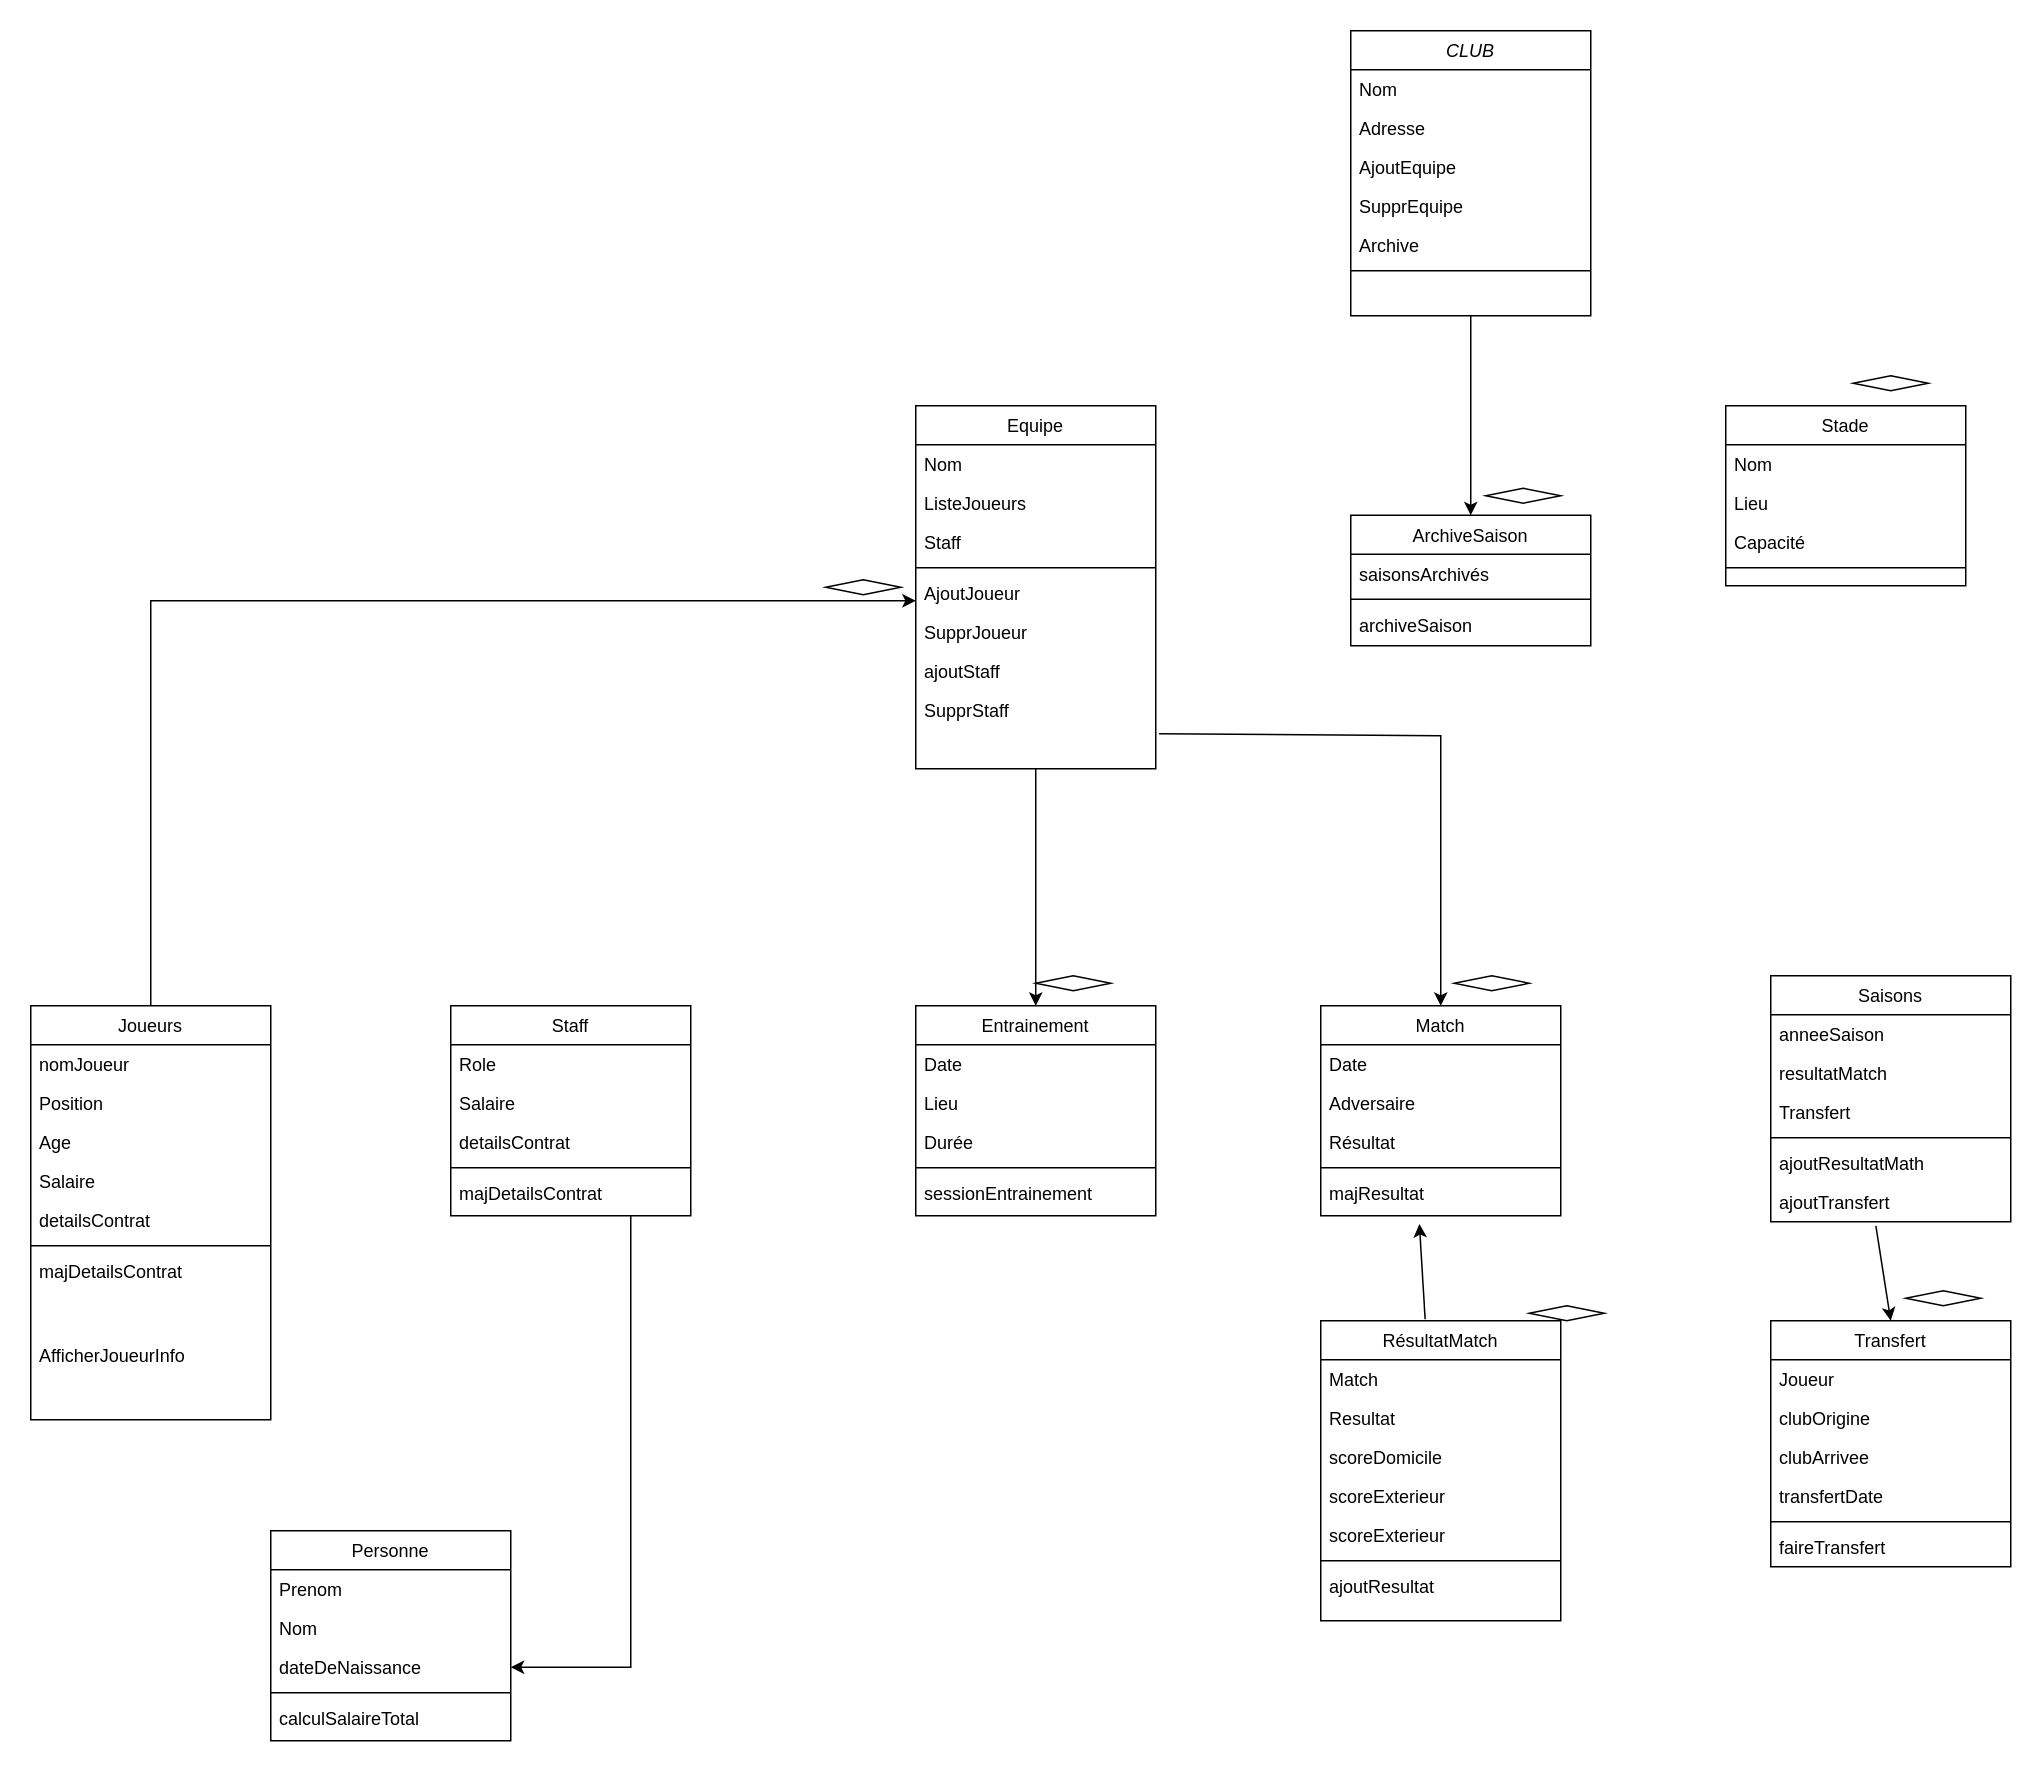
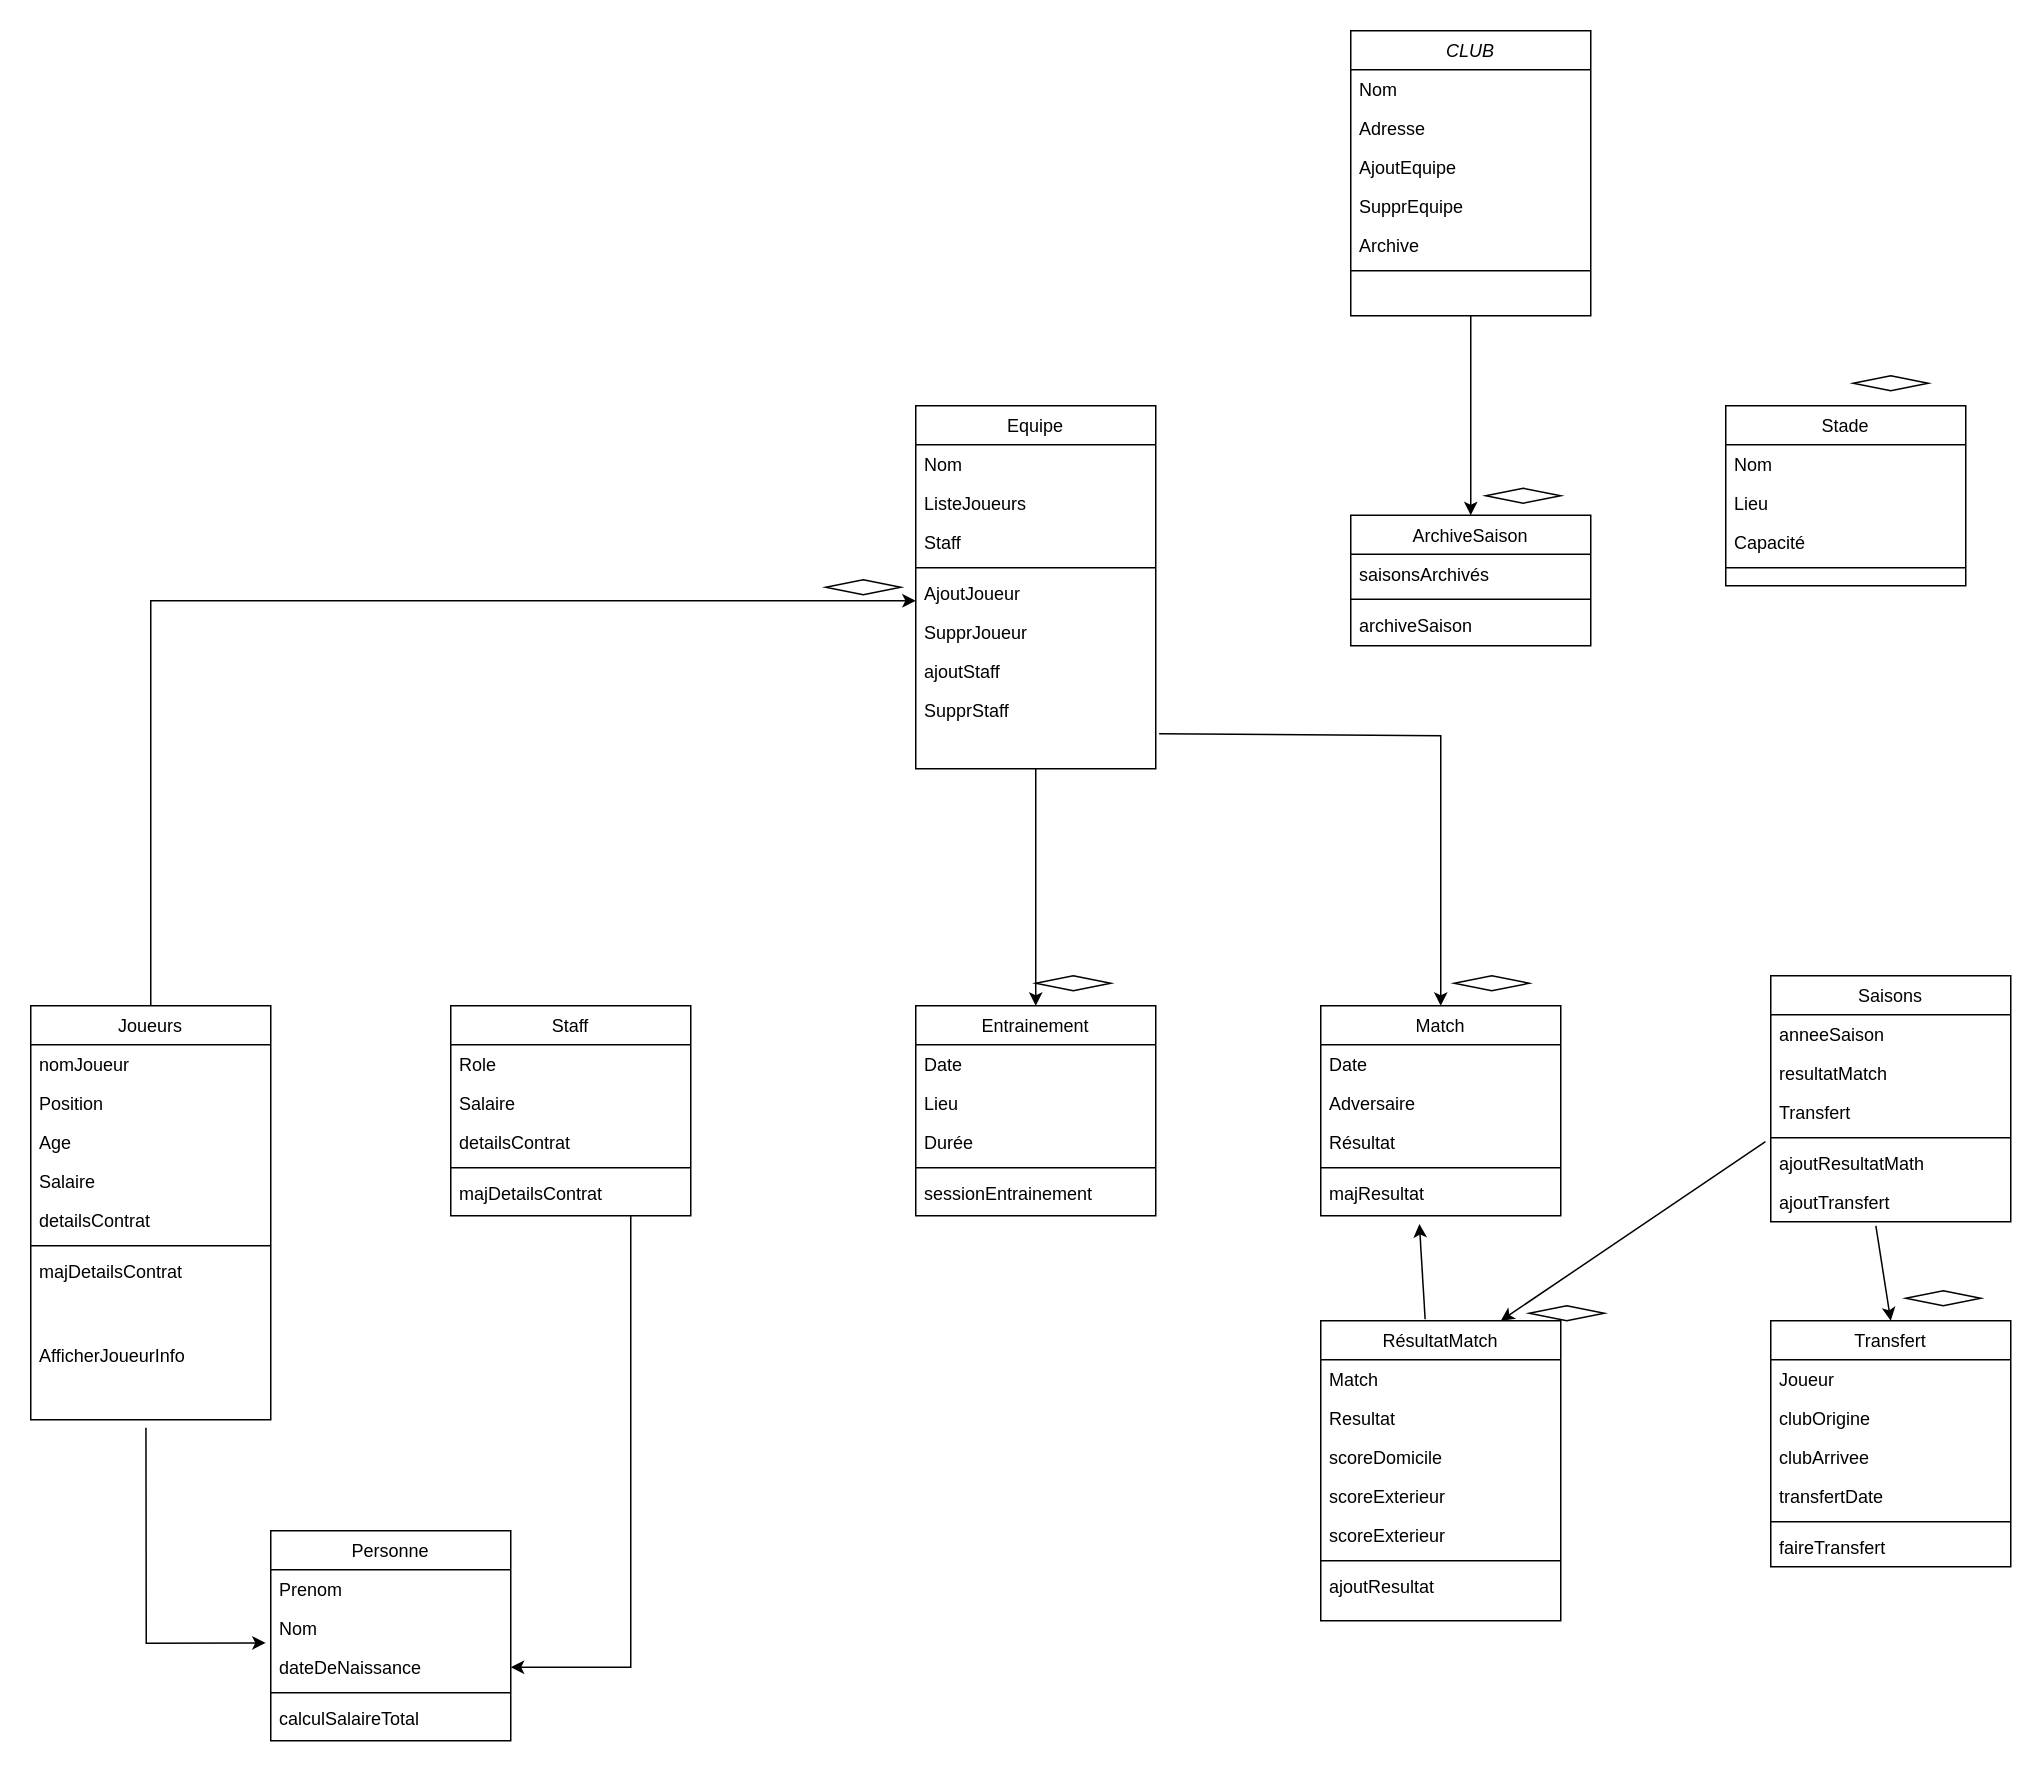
none -> (1637, 1229)
none -> (146, 1590)
